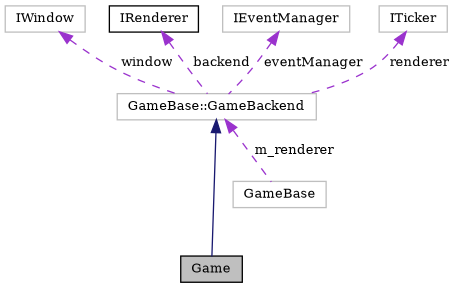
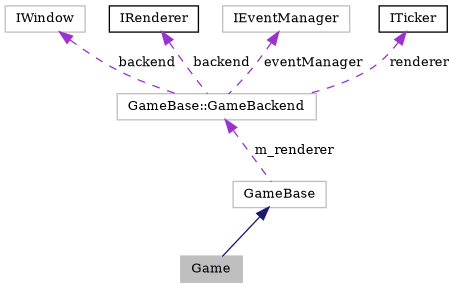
(413, 19) -> (413, 19)
(145, 63) -> (145, 63)
(214, 195) -> (241, 237)
(212, 269) -> (212, 269)
